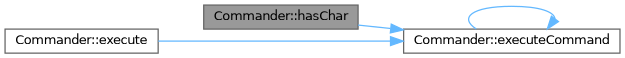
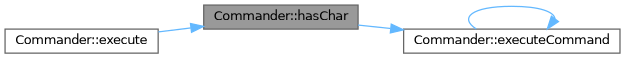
(274, 41) -> (175, 30)
